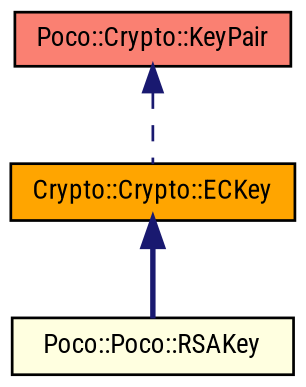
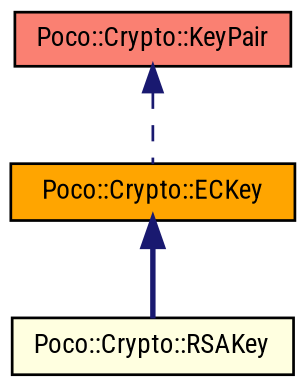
(153, 192) -> (153, 192)
(153, 346) -> (153, 346)
